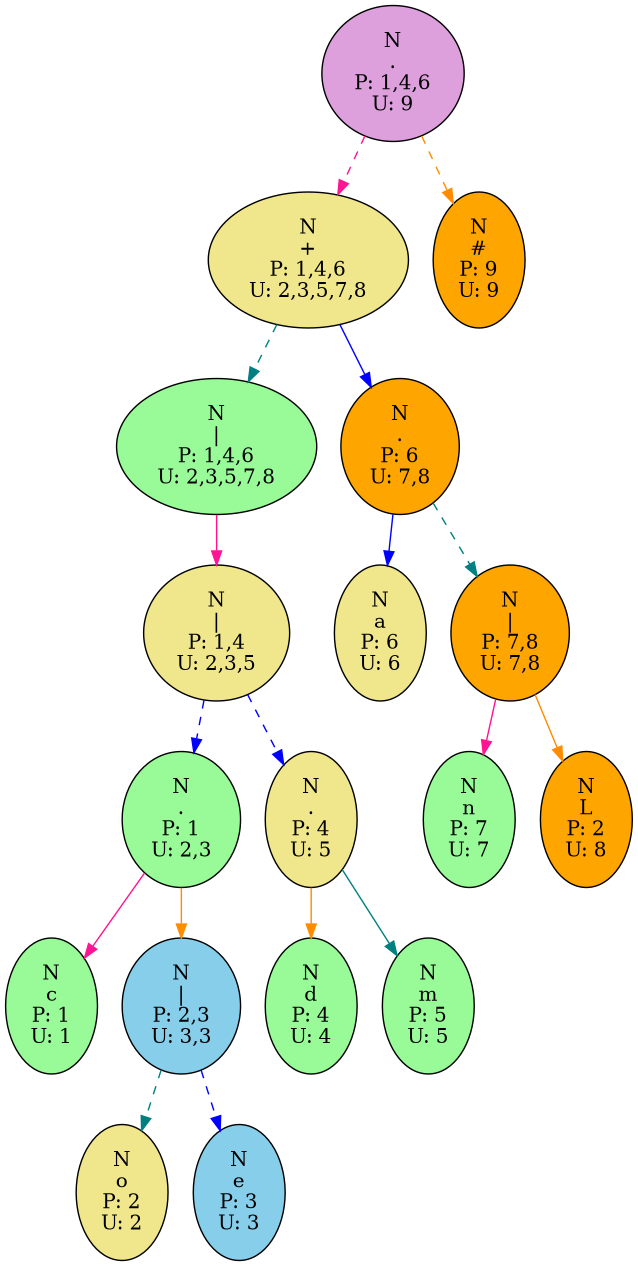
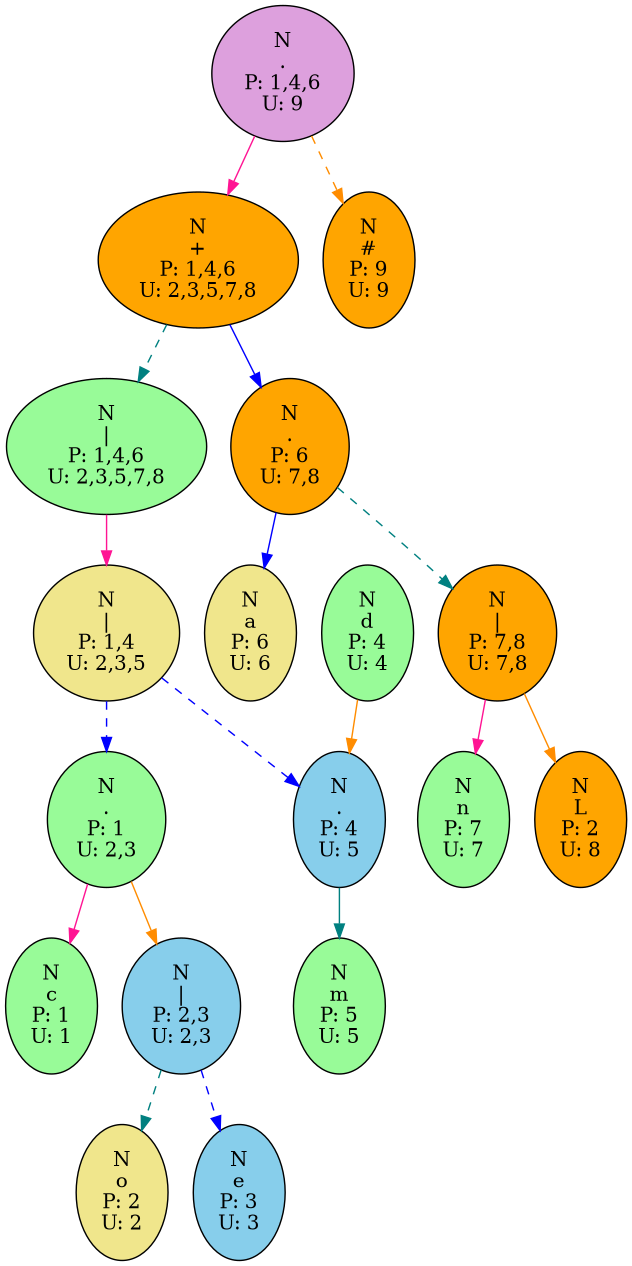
(354, 159) -> (244, 159)
(308, 260) -> (198, 260)
(311, 820) -> (339, 820)
(311, 906) -> (355, 719)
(181, 1006) -> (181, 1006)
